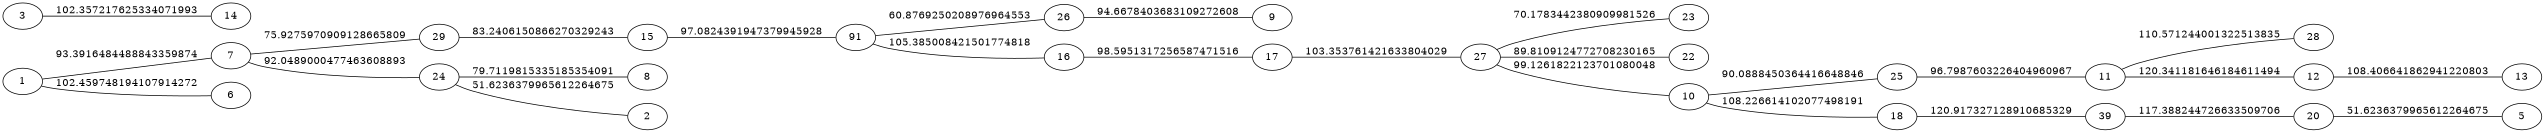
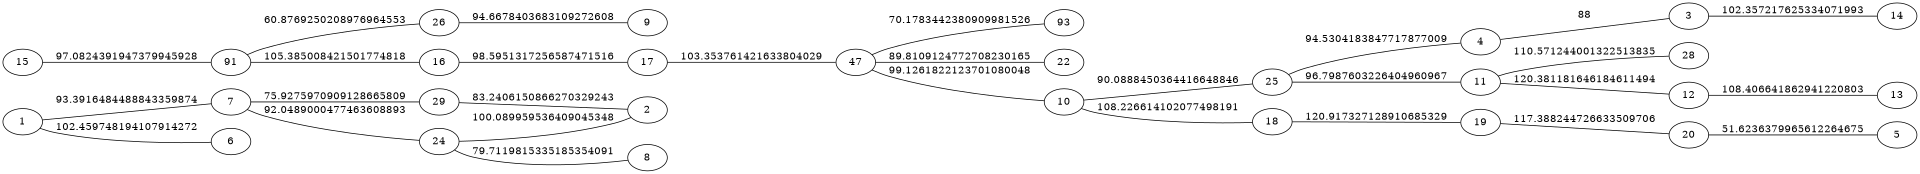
(1689, 18) -> (1064, 23)
(543, 37) -> (543, 106)
none -> (1481, 42)
(1481, 57) -> (856, 62)
(2210, 72) -> (1585, 80)
(543, 85) -> (543, 118)
(2105, 117) -> (1481, 122)
